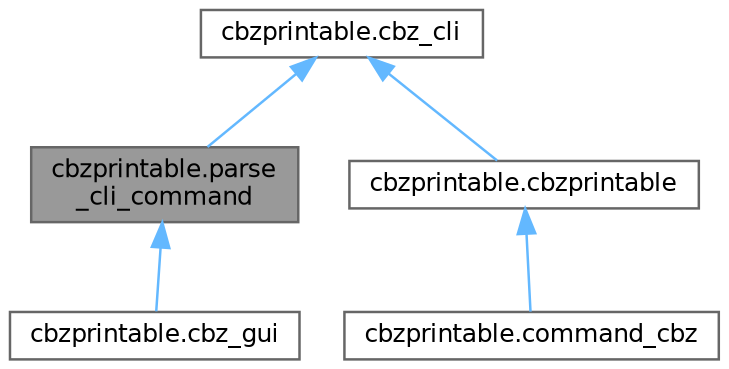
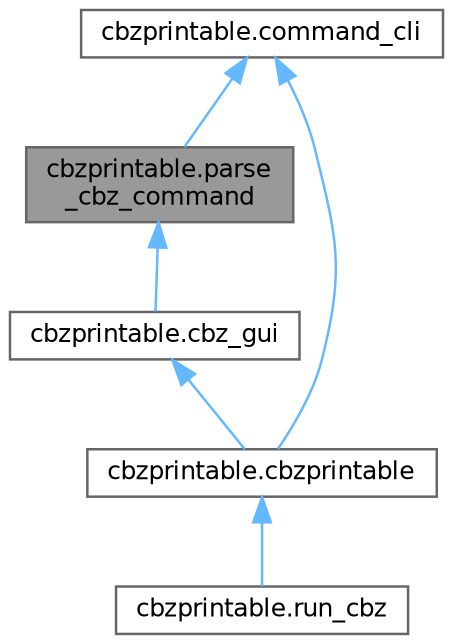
(342, 34) -> (262, 34)
(165, 185) -> (160, 185)
(532, 336) -> (262, 610)
none -> (216, 414)
